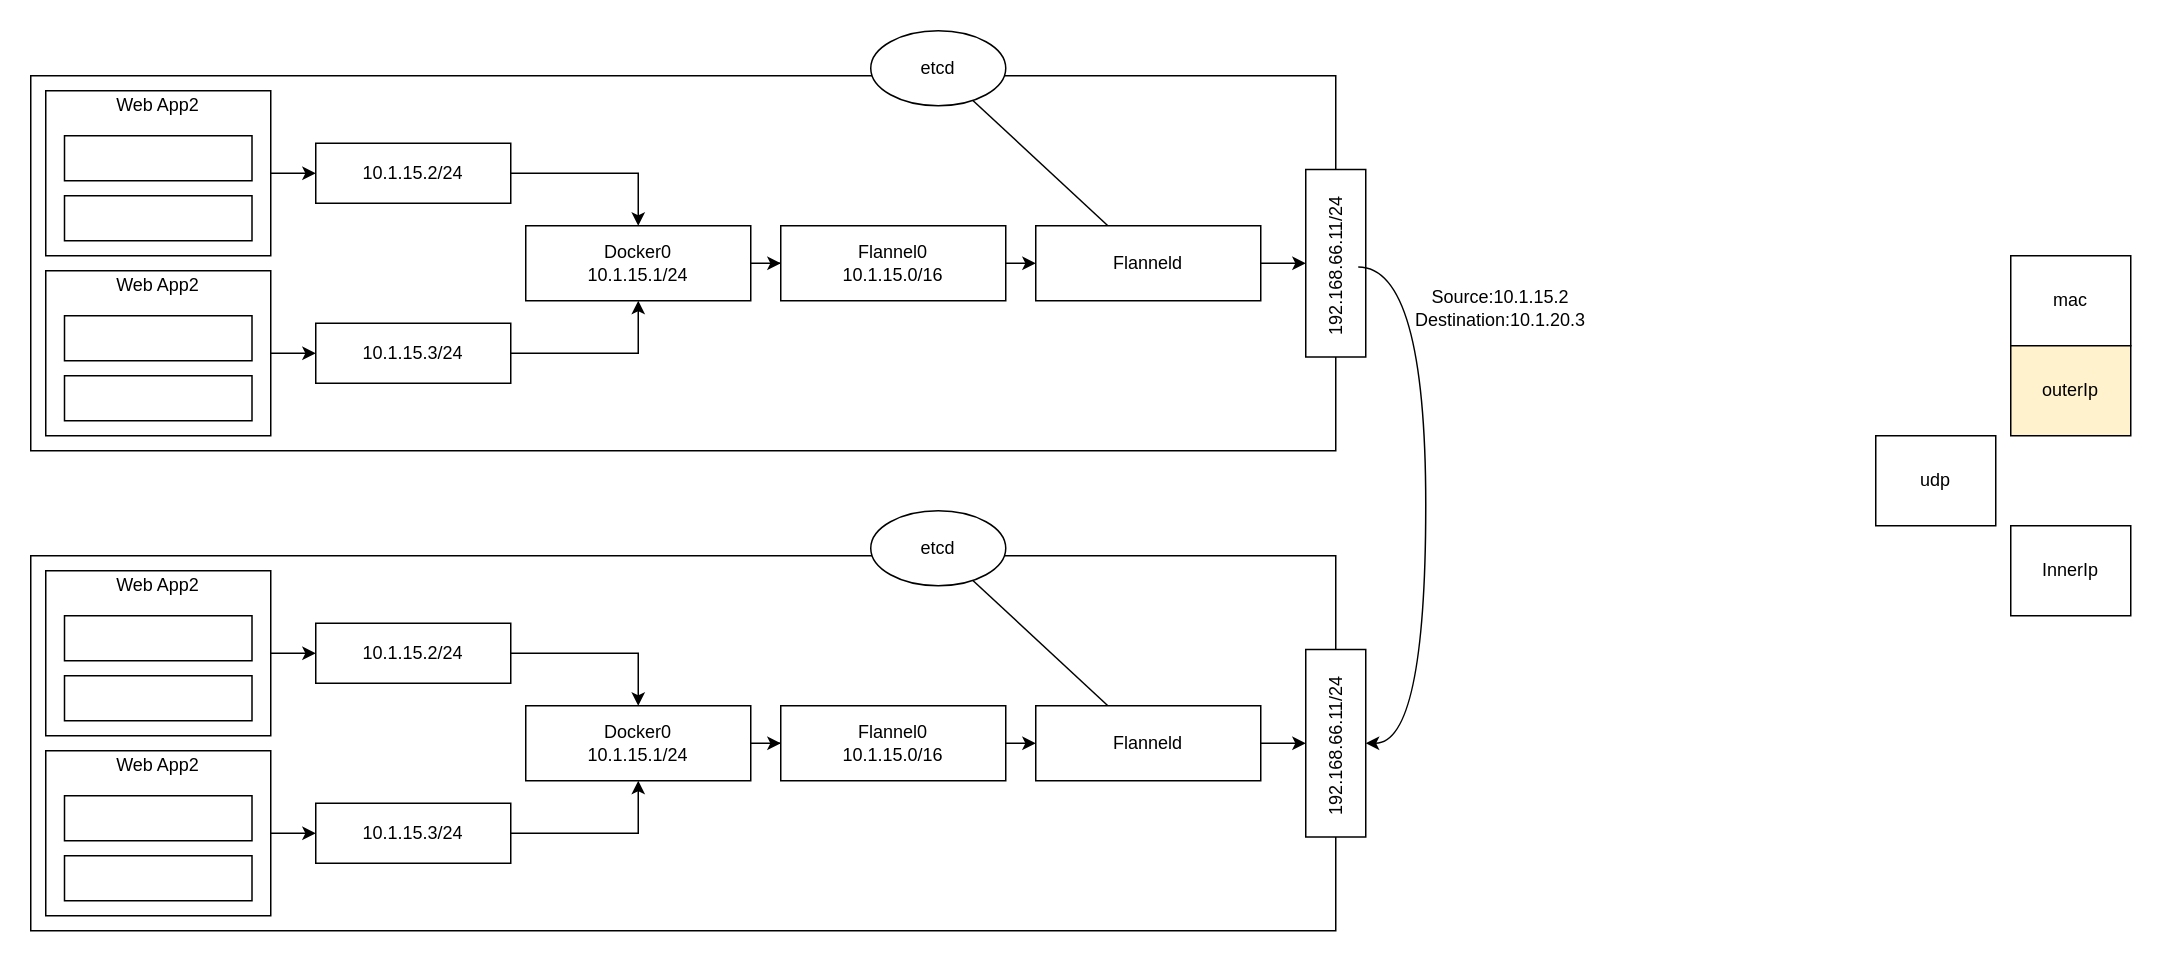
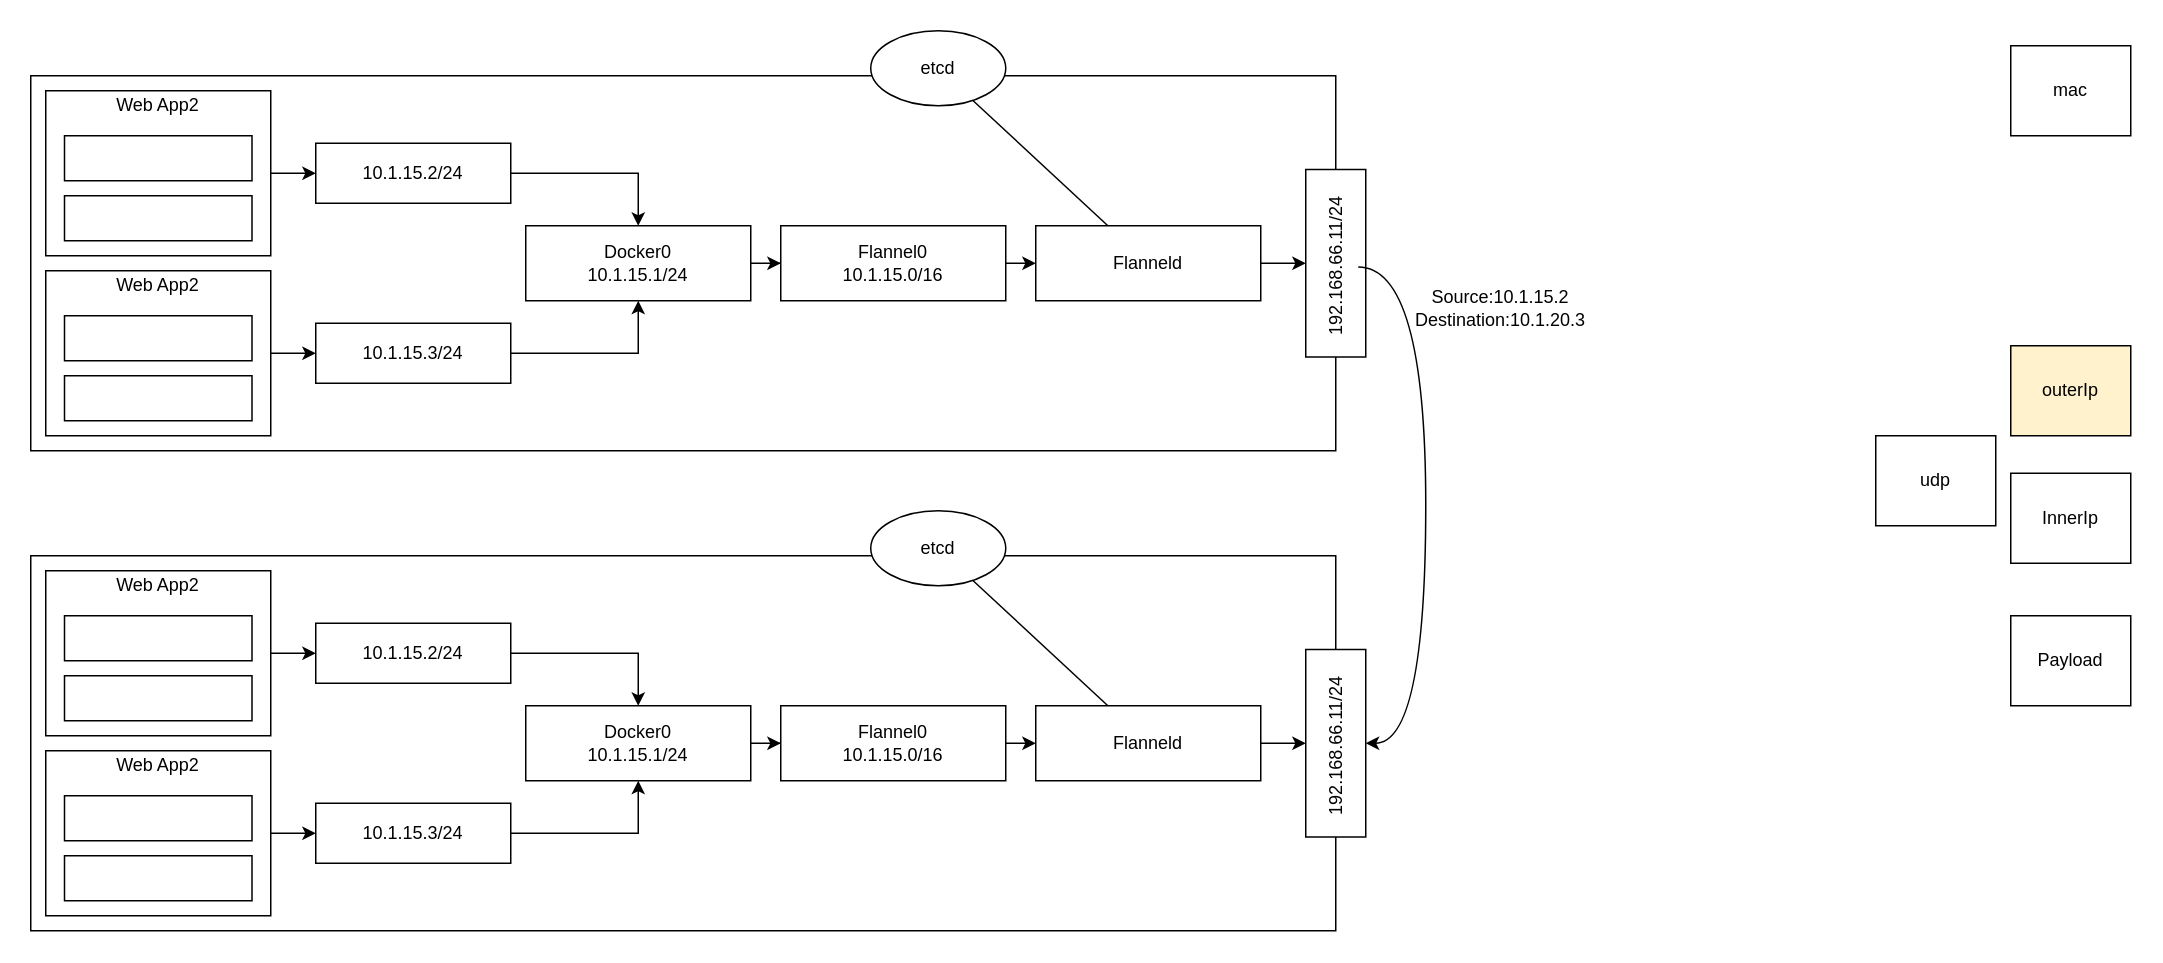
(2071, 301) -> (2071, 91)
(2071, 571) -> (2071, 518)
none -> (2071, 661)
